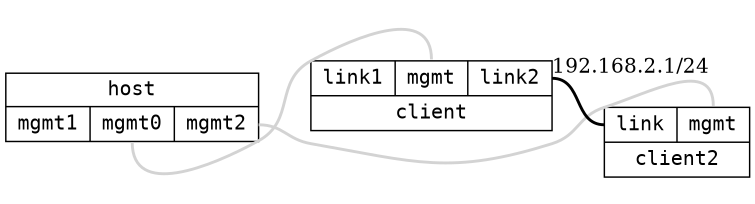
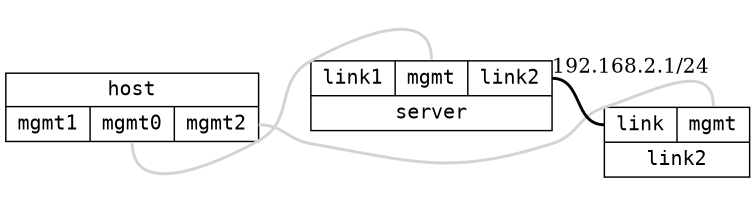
(431, 112) -> (431, 112)
(677, 159) -> (677, 159)
